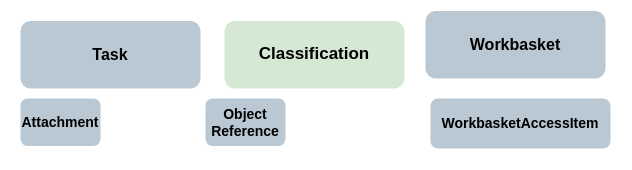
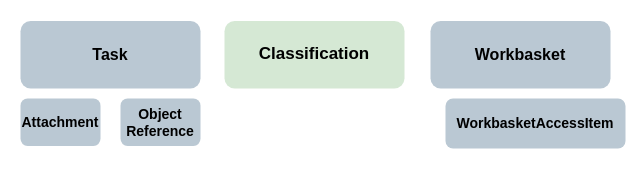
(516, 45) -> (521, 55)
(246, 122) -> (161, 122)
(521, 124) -> (536, 124)
